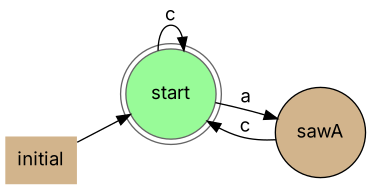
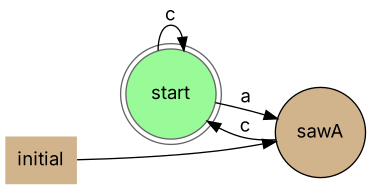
(98, 131) -> (170, 155)
